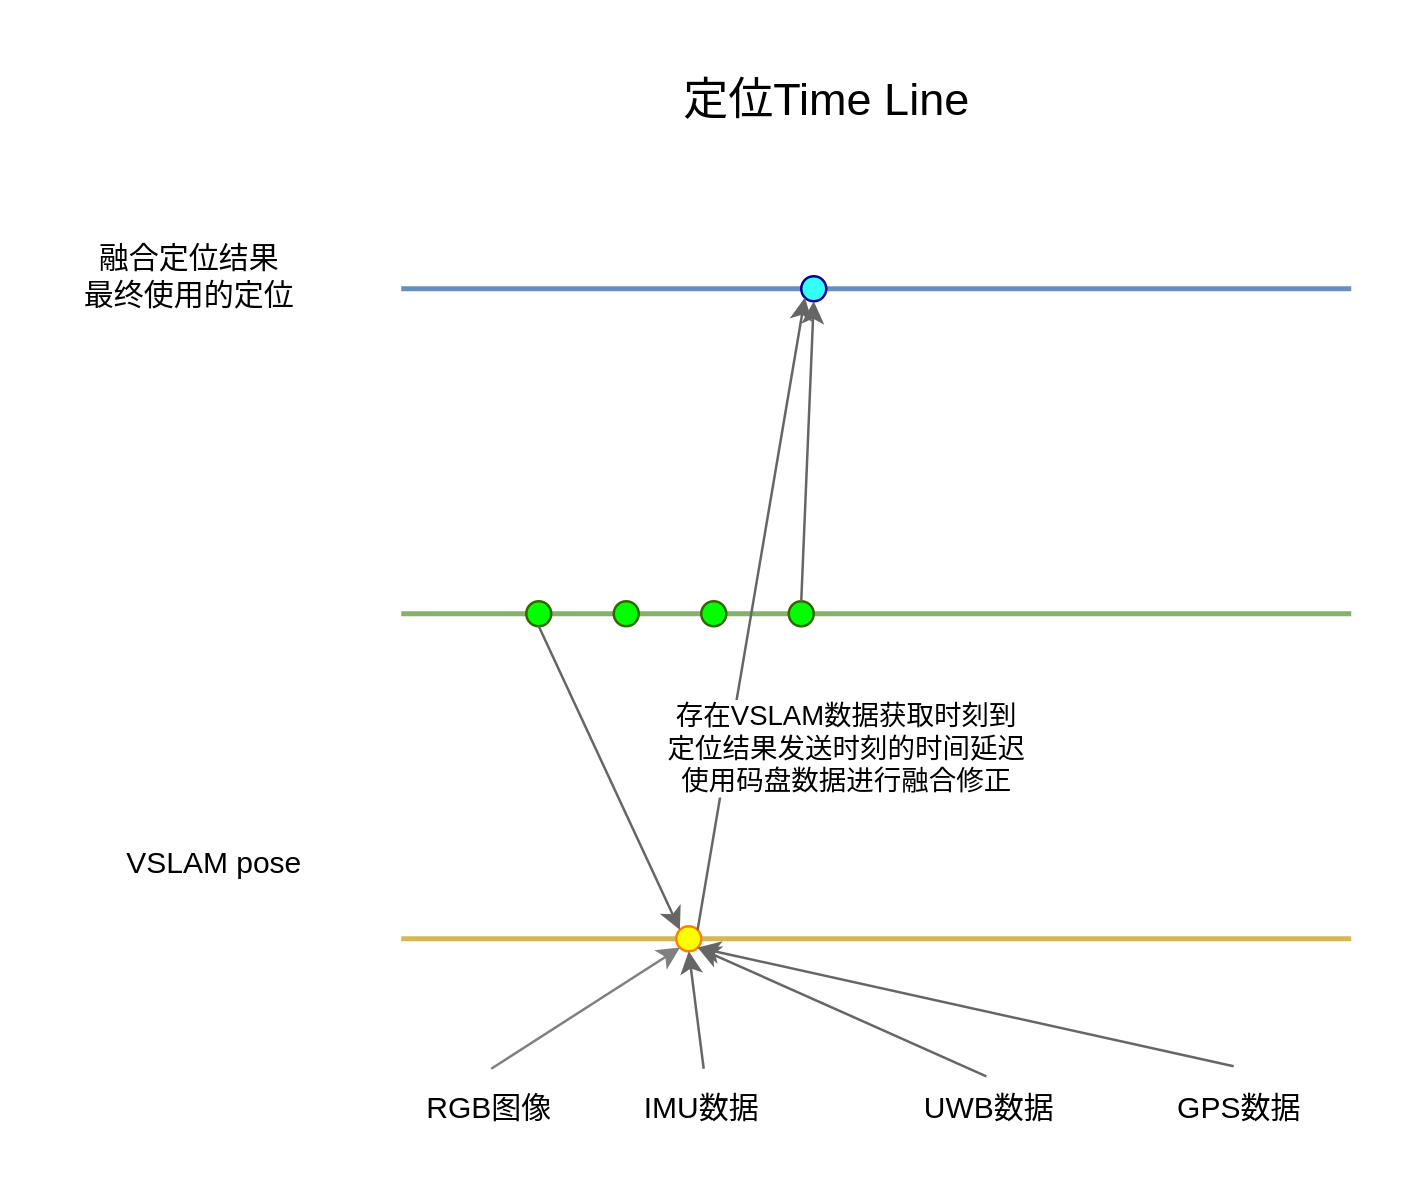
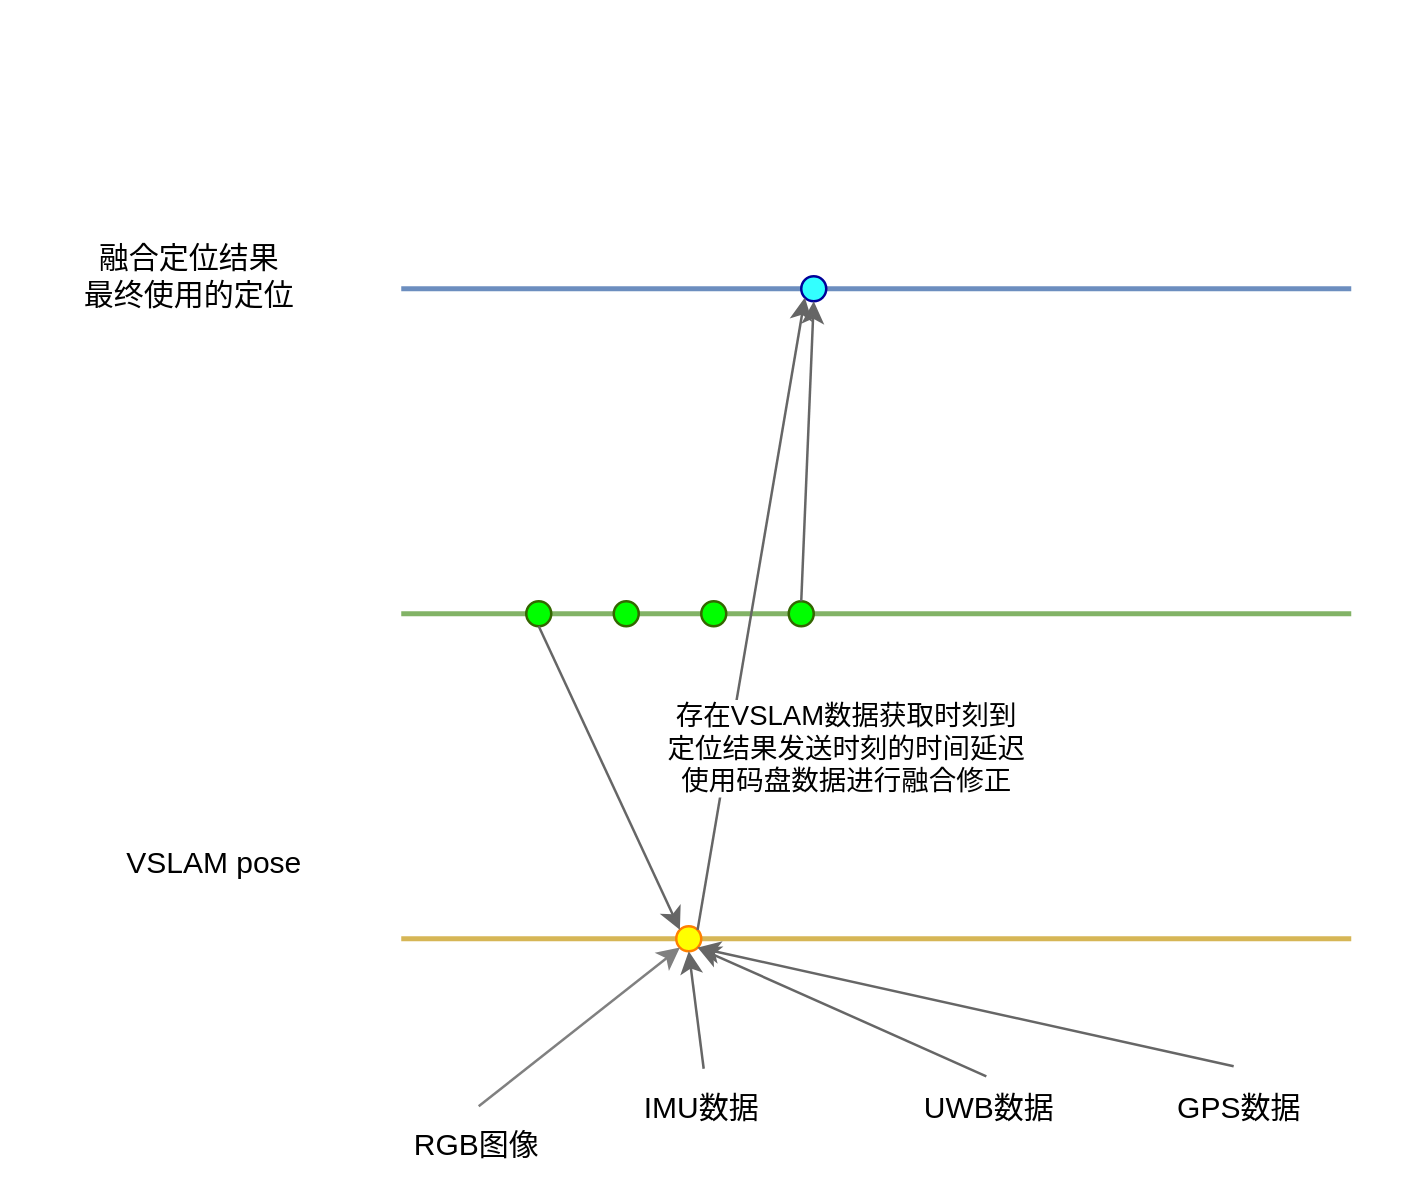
(826, 101) -> none
(489, 1109) -> (476, 1146)
